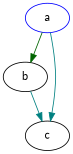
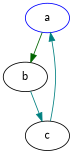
(56, 73) -> (56, 81)
